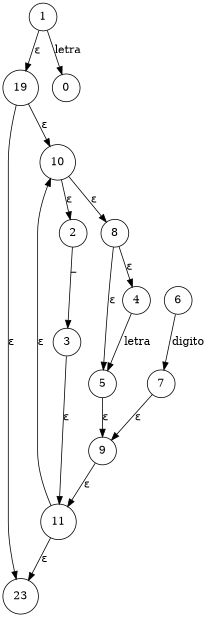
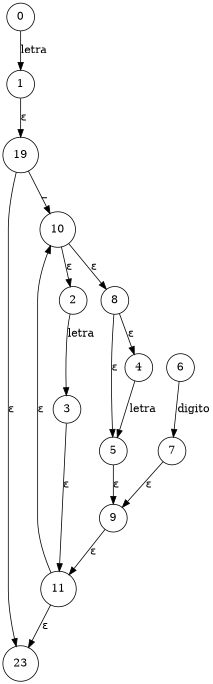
(53, 49) -> (21, 47)
(45, 125) -> (44, 192)
(74, 267) -> (81, 334)
